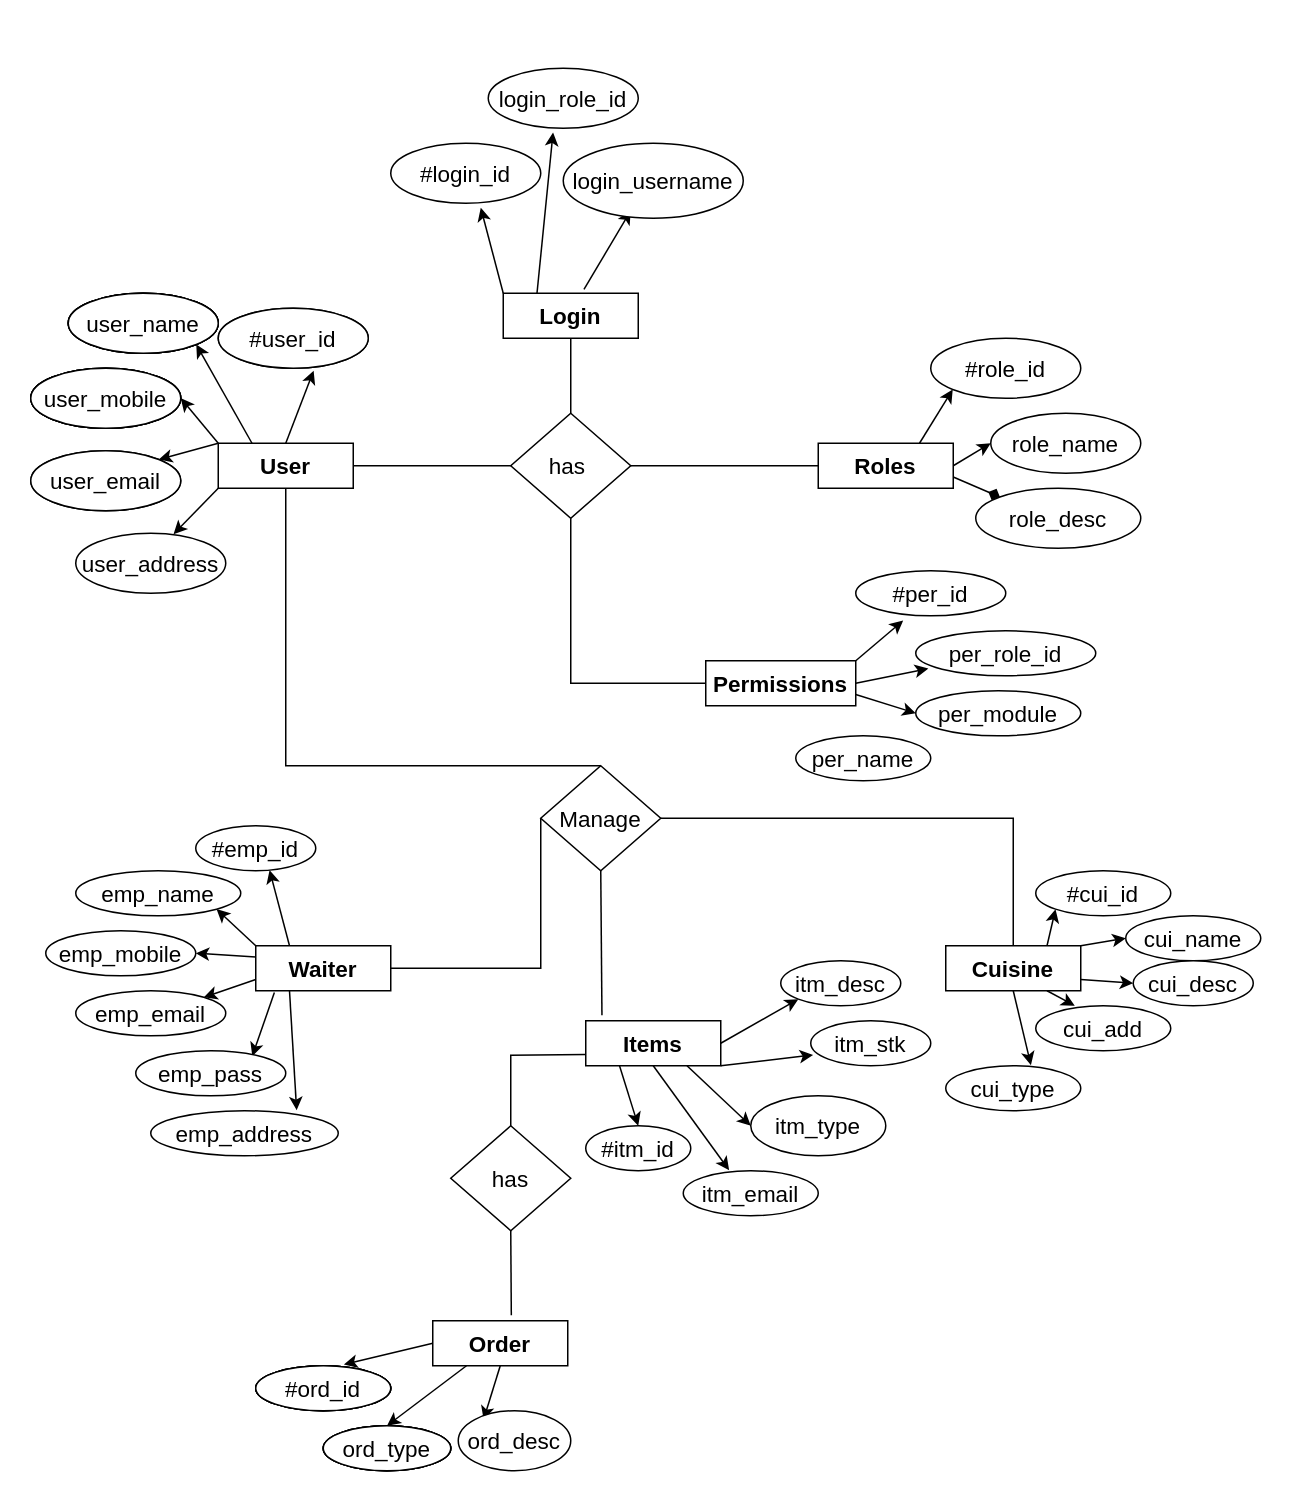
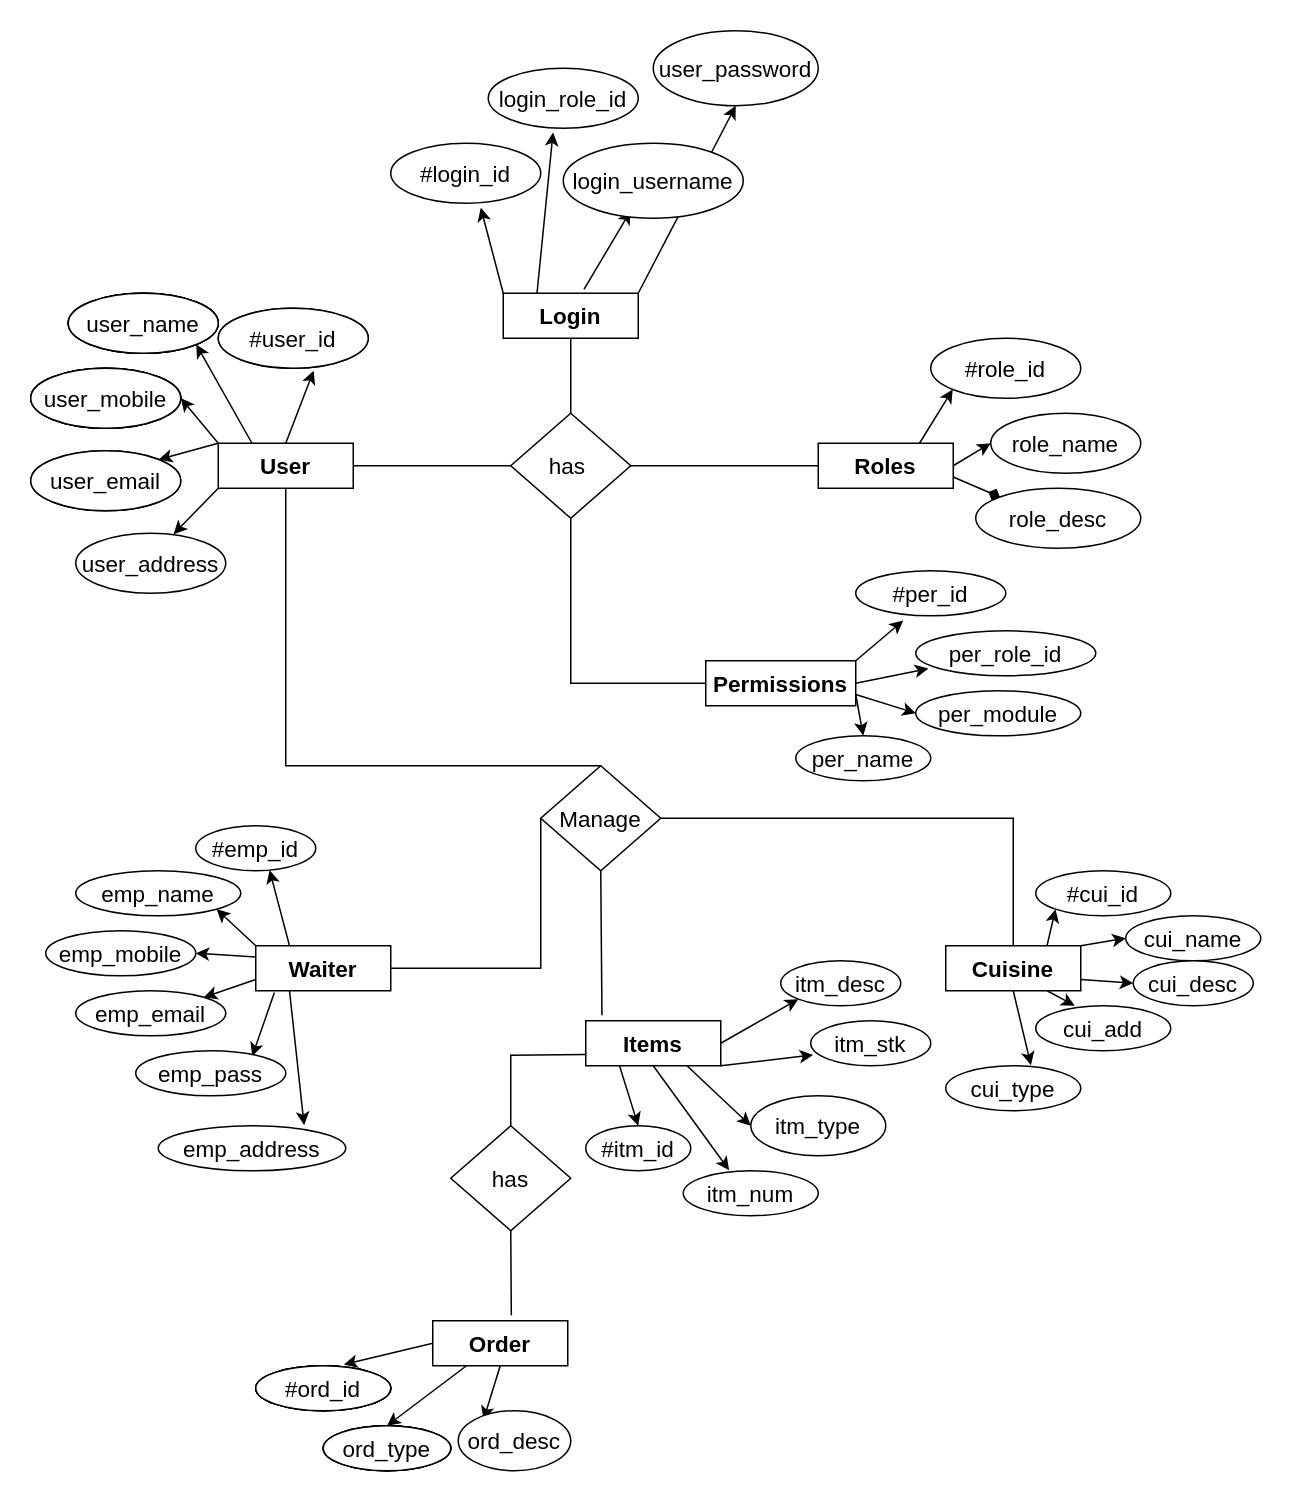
none -> (736, 68)
none -> (658, 255)
none -> (859, 712)
(245, 1133) -> (252, 1148)
(751, 1193) -> (751, 1193)
